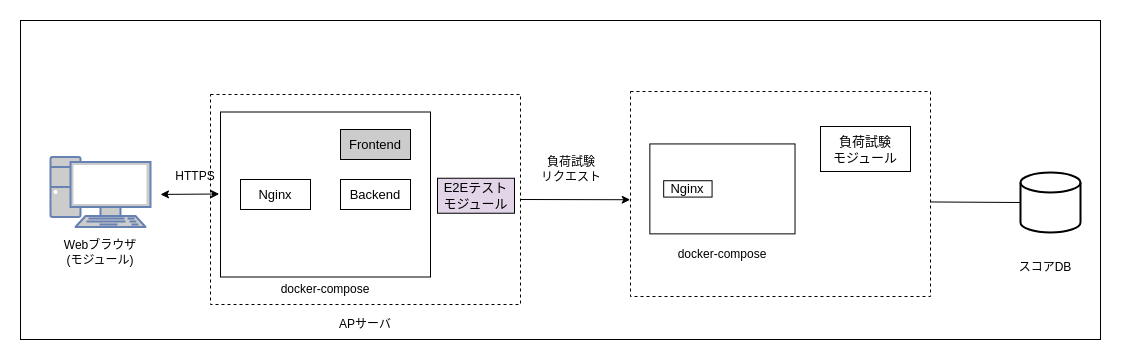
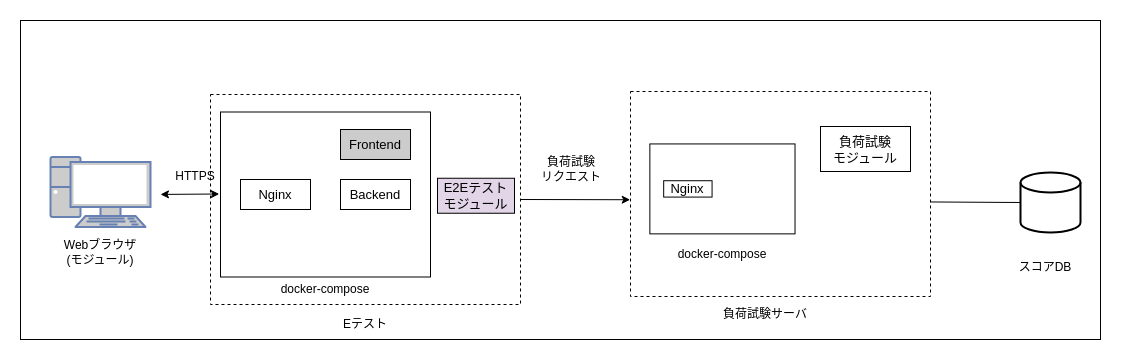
none -> (766, 315)
(366, 325) -> (366, 325)
